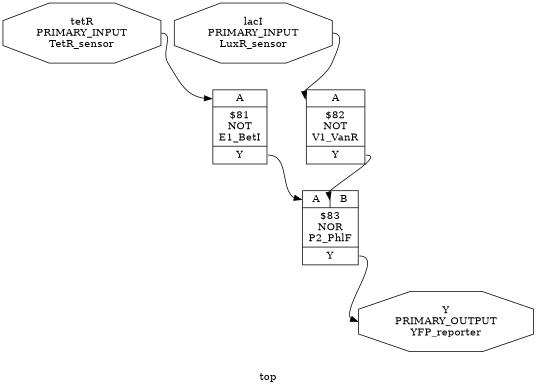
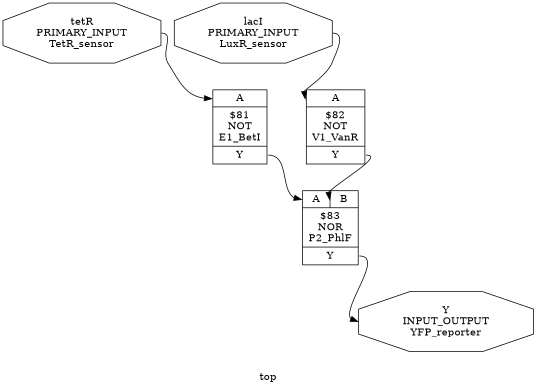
(446, 322) -> (446, 322)
